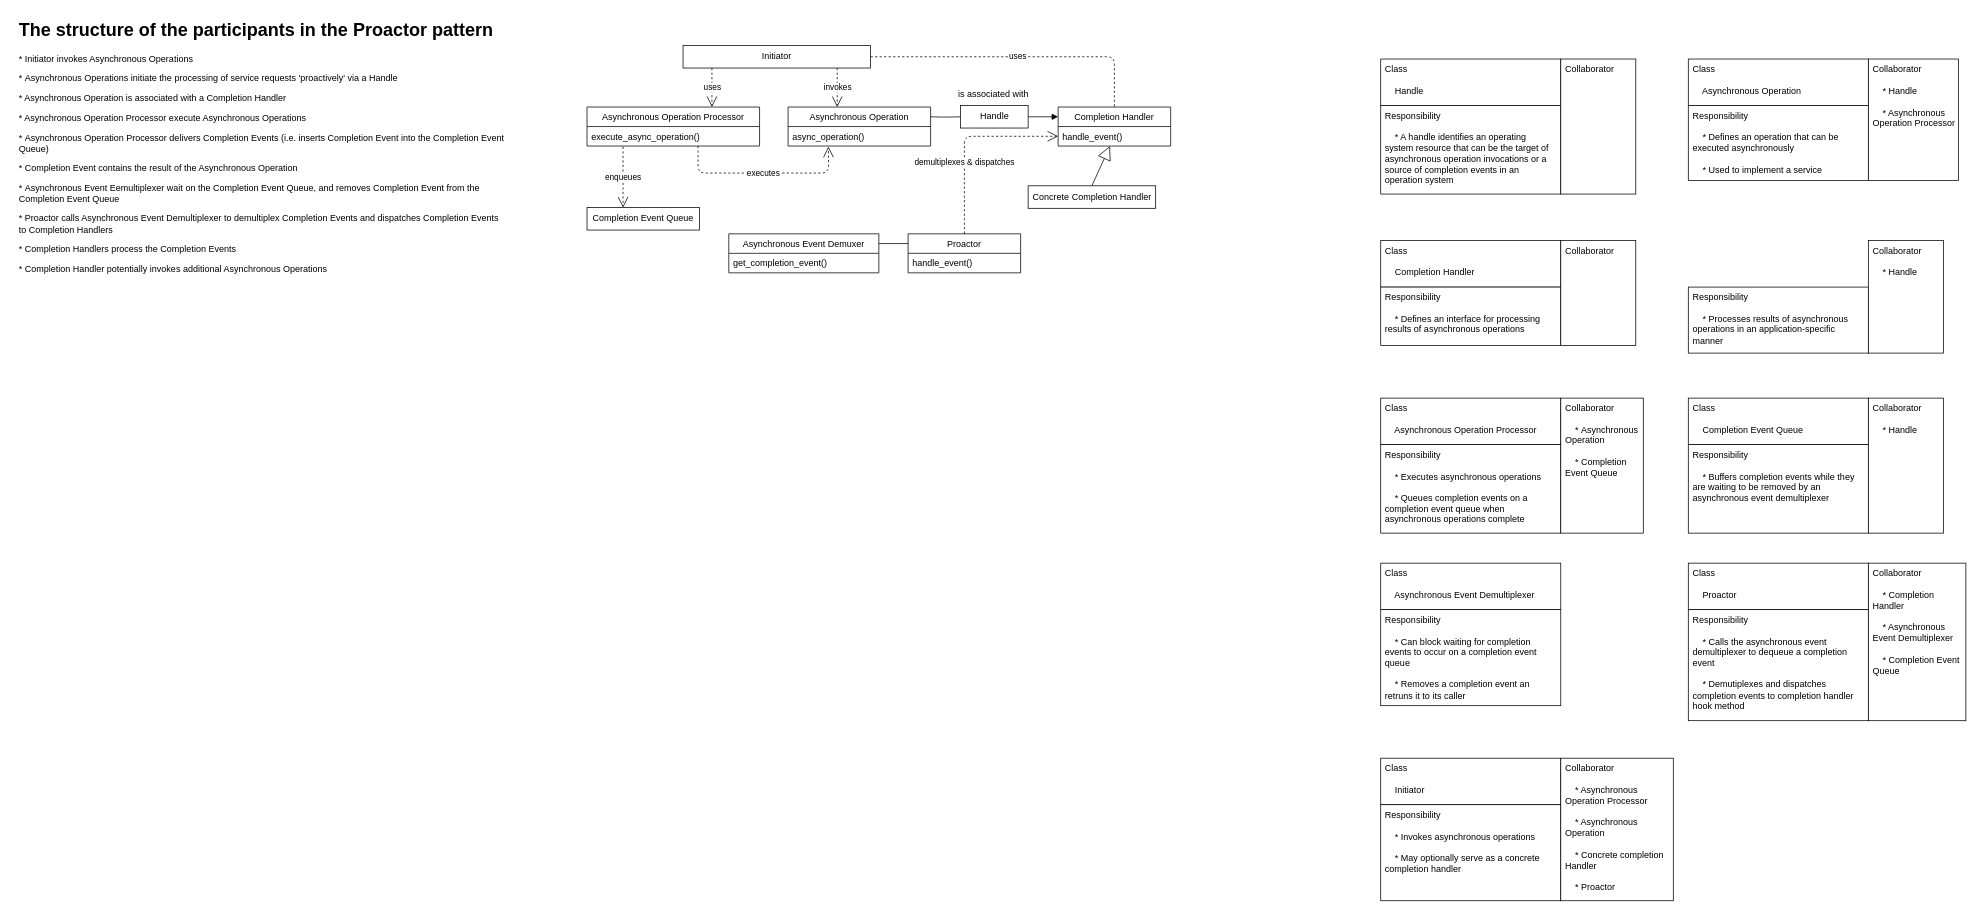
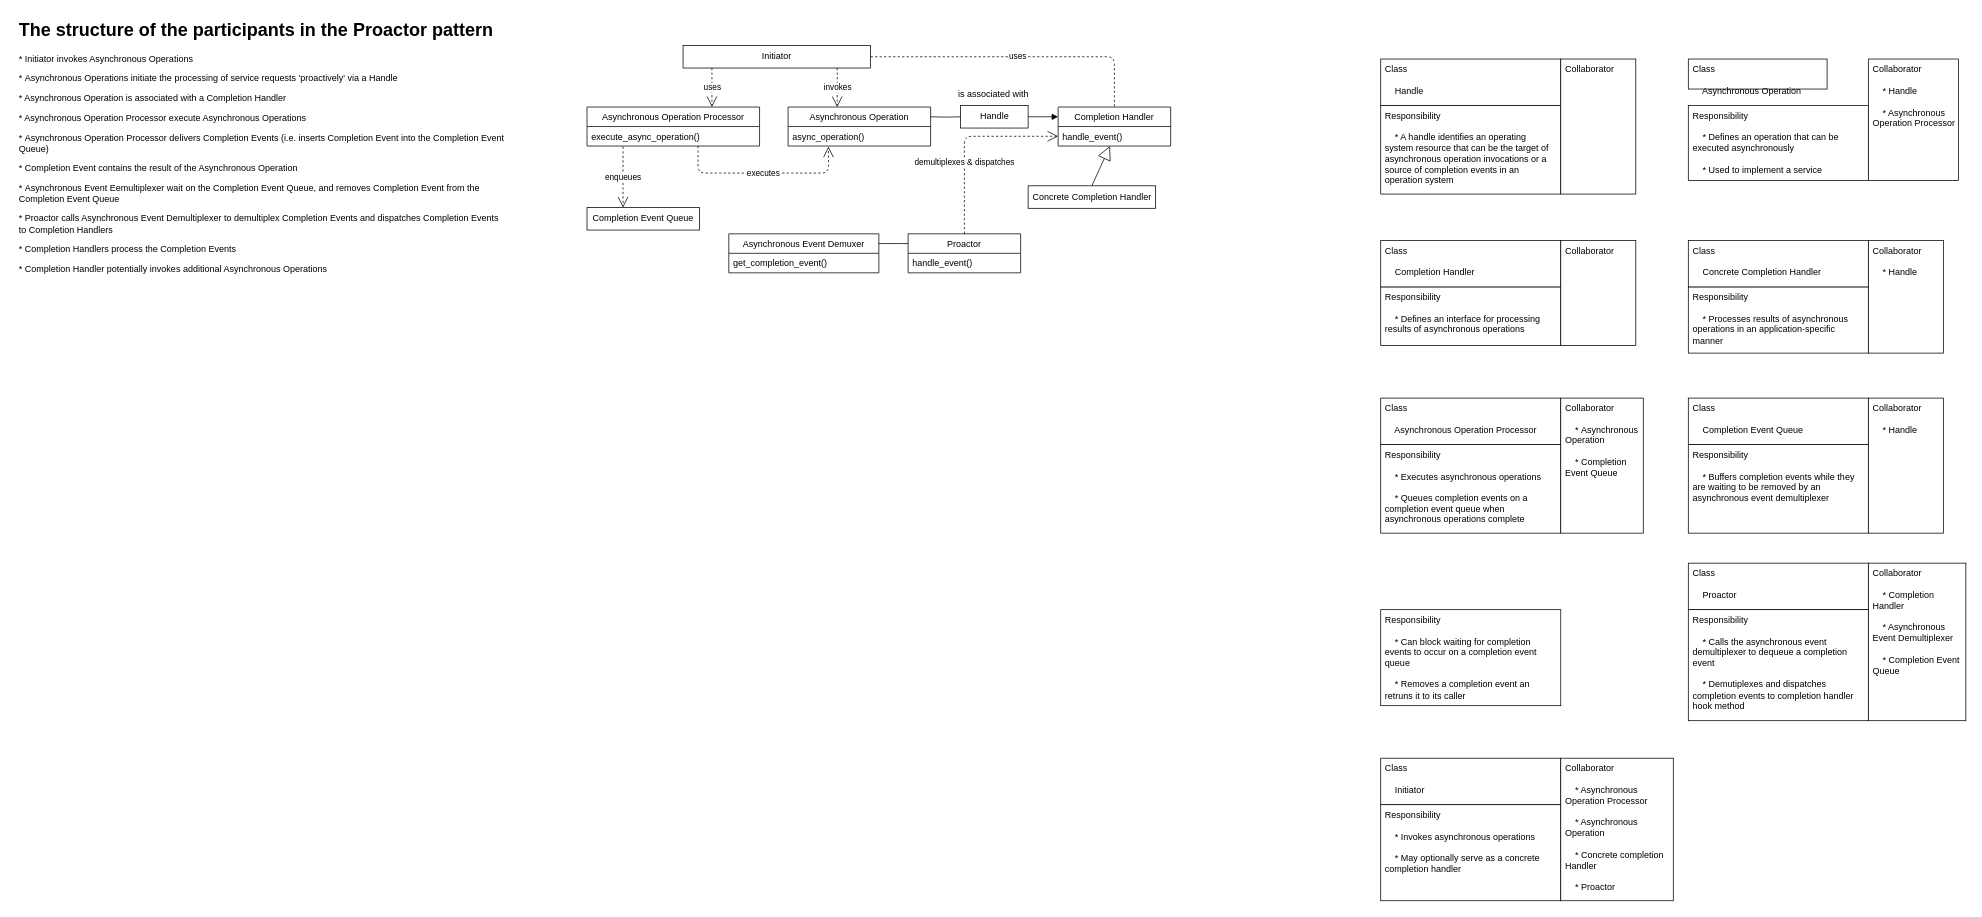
(1778, 82) -> (1757, 74)
none -> (1778, 264)
(1470, 586) -> none
